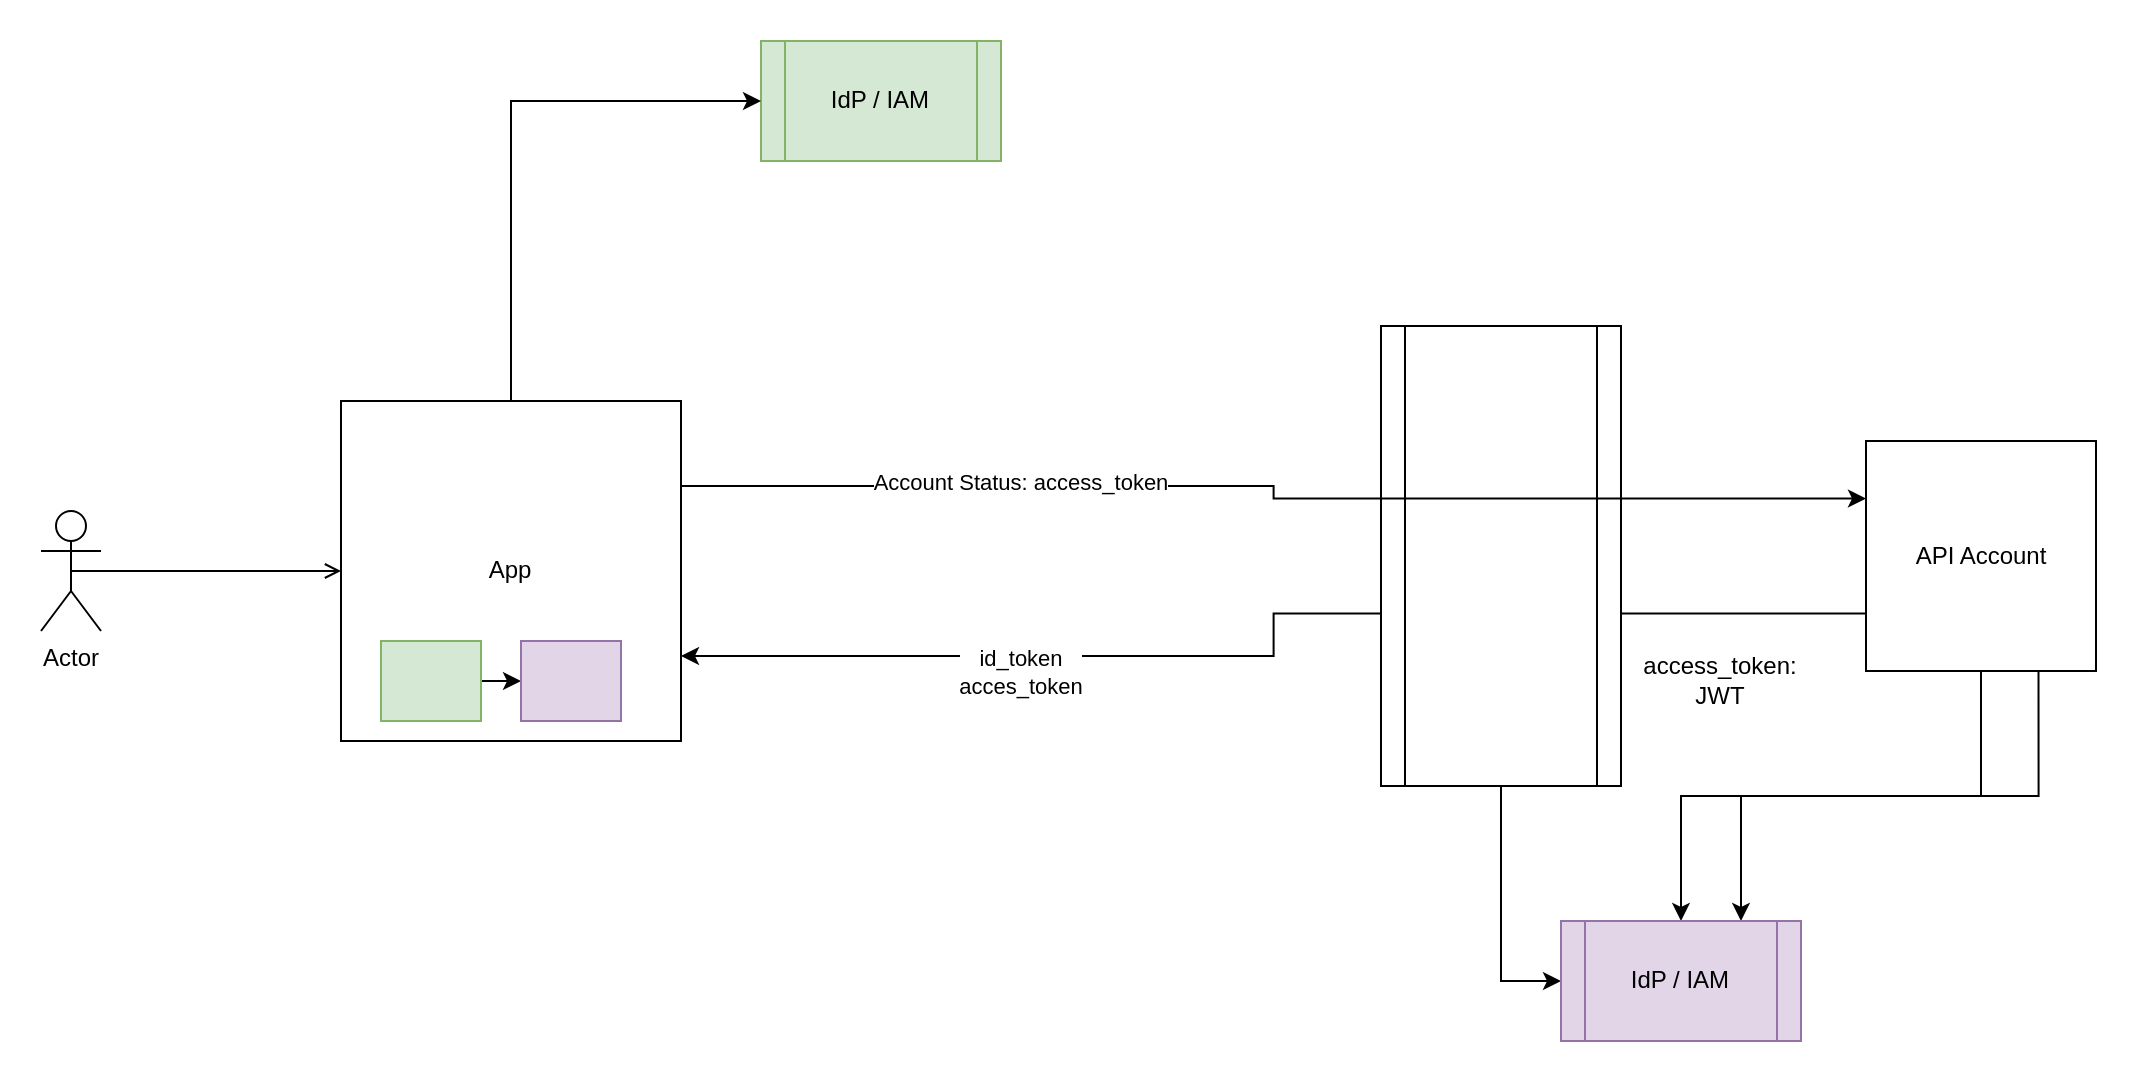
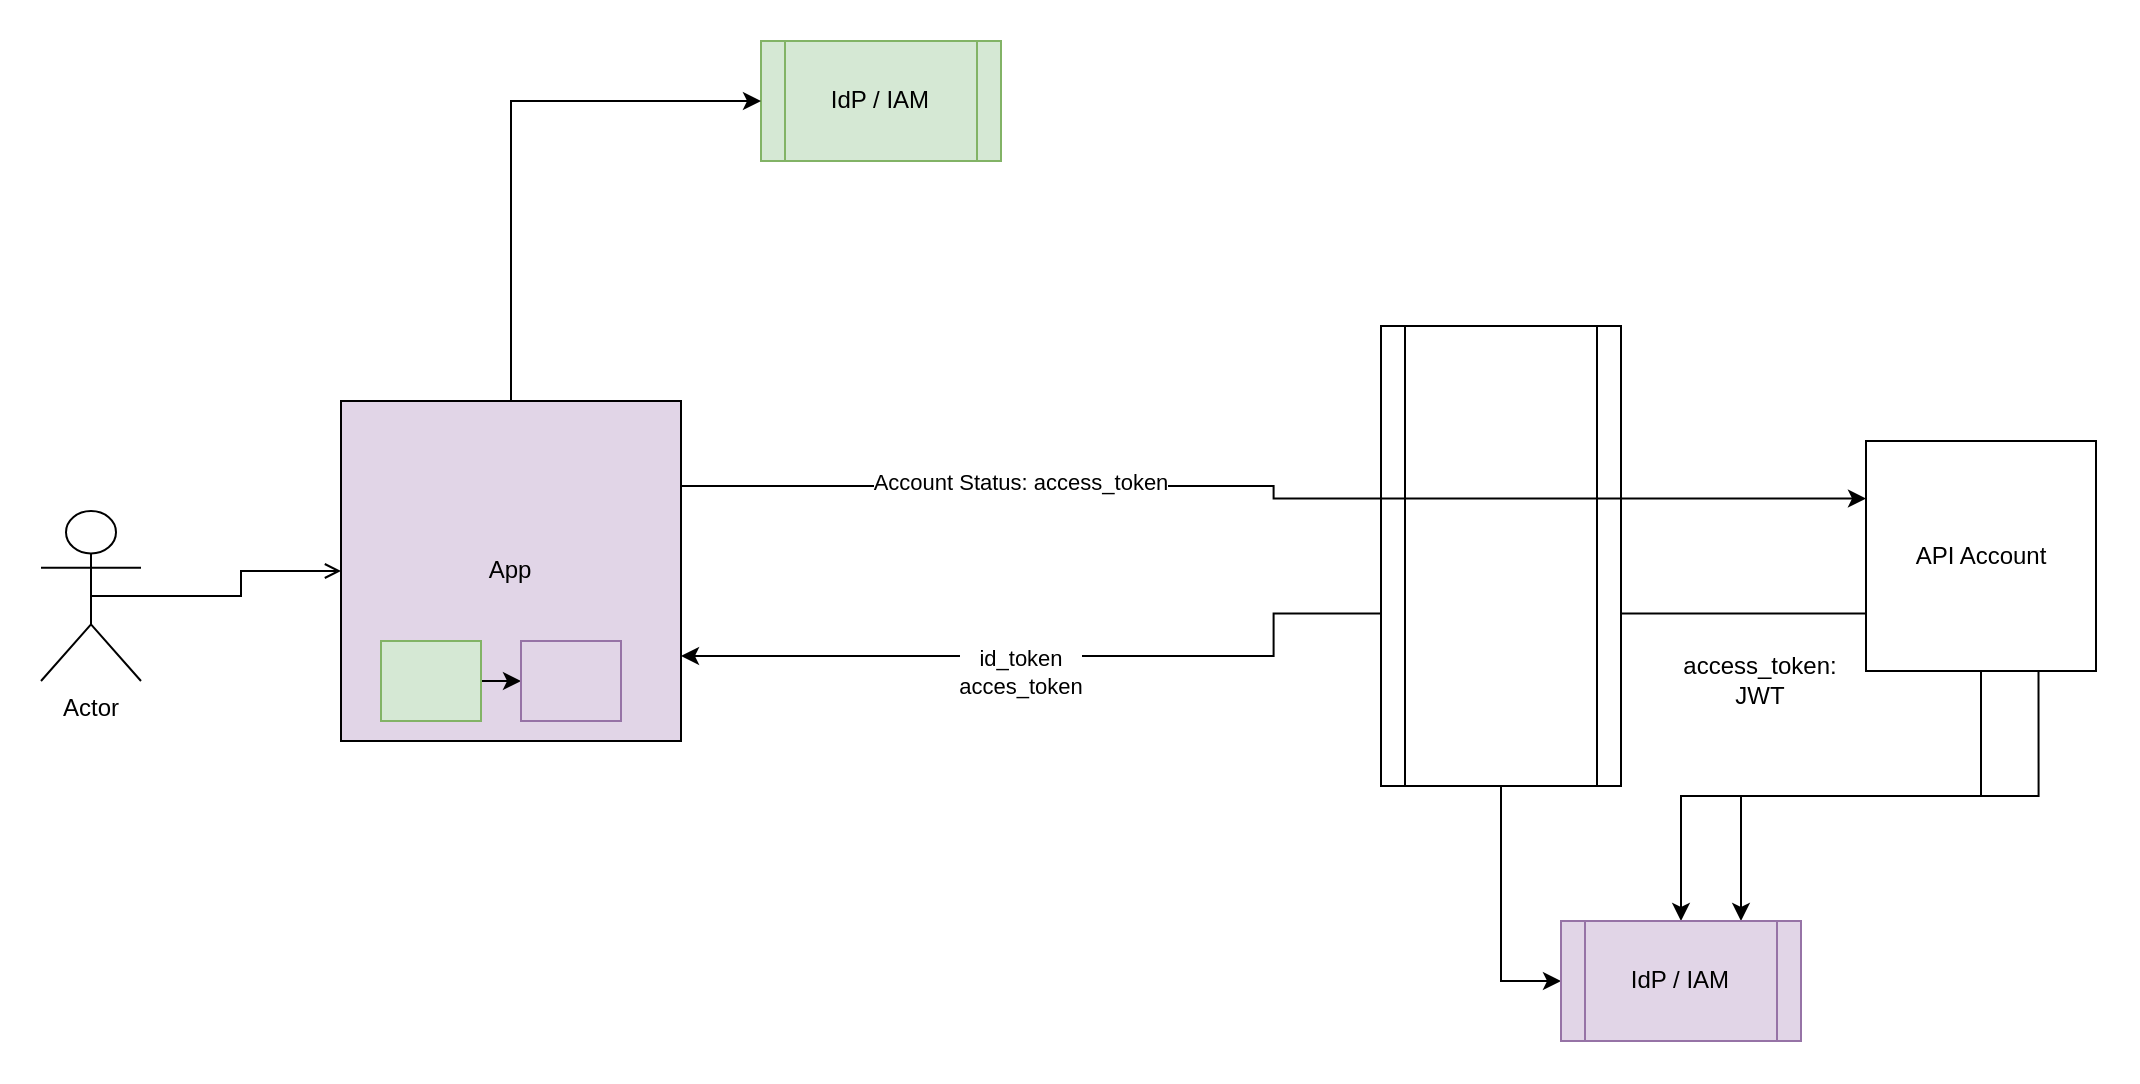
(71, 571) -> (91, 596)
(511, 571) -> (511, 571)
(1721, 681) -> (1761, 681)
